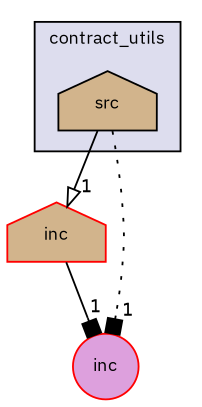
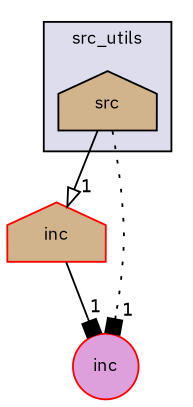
(108, 39) -> (108, 39)
